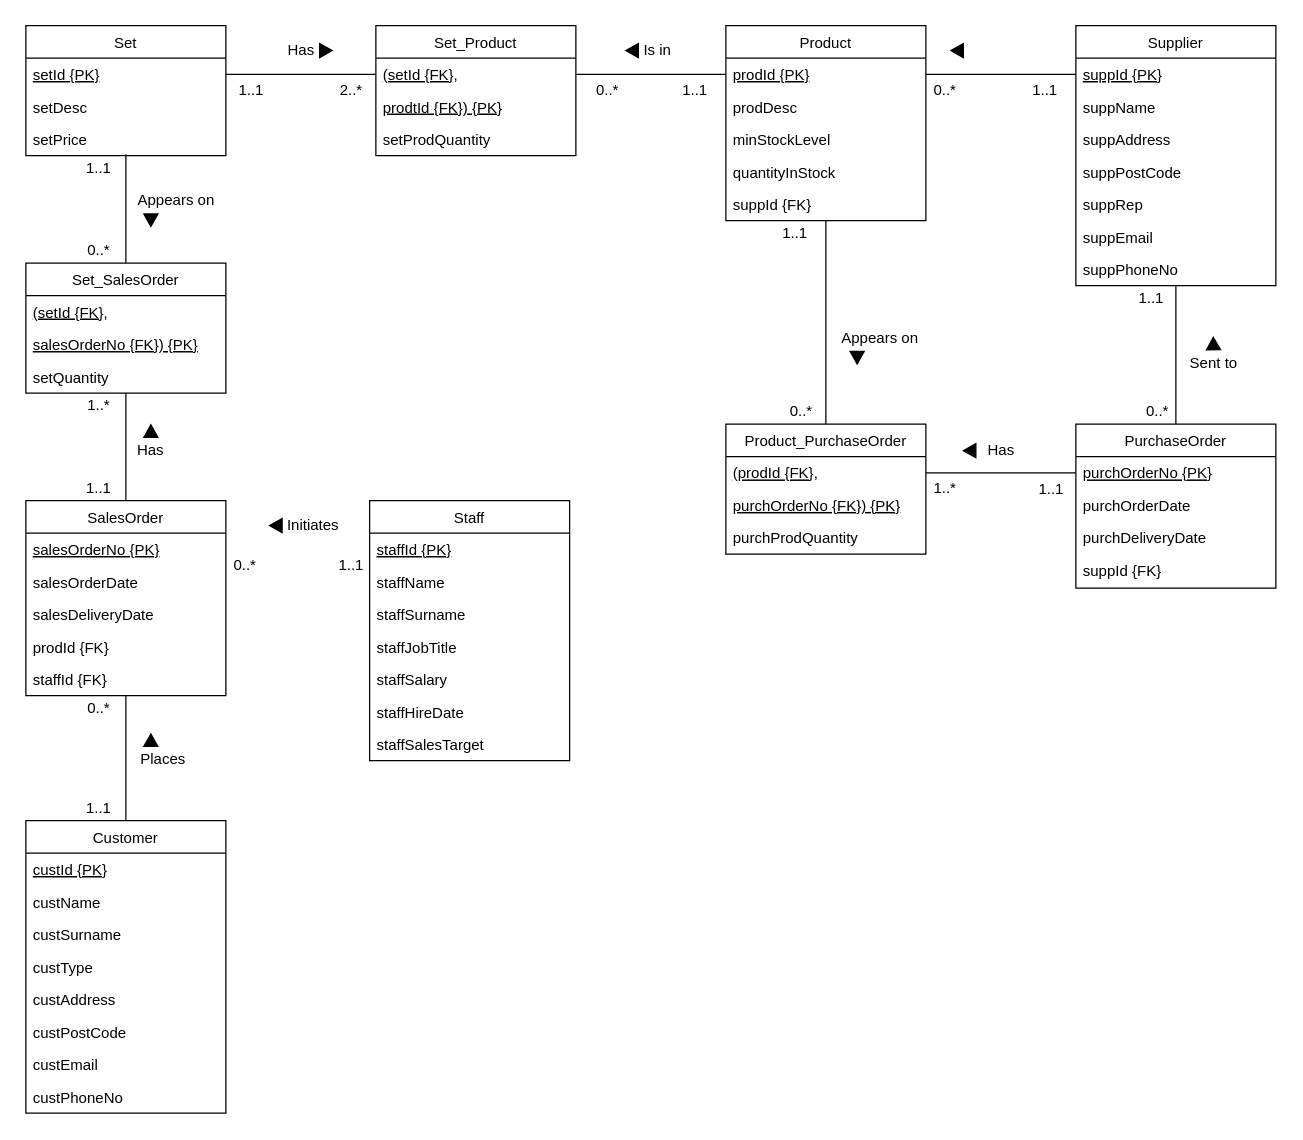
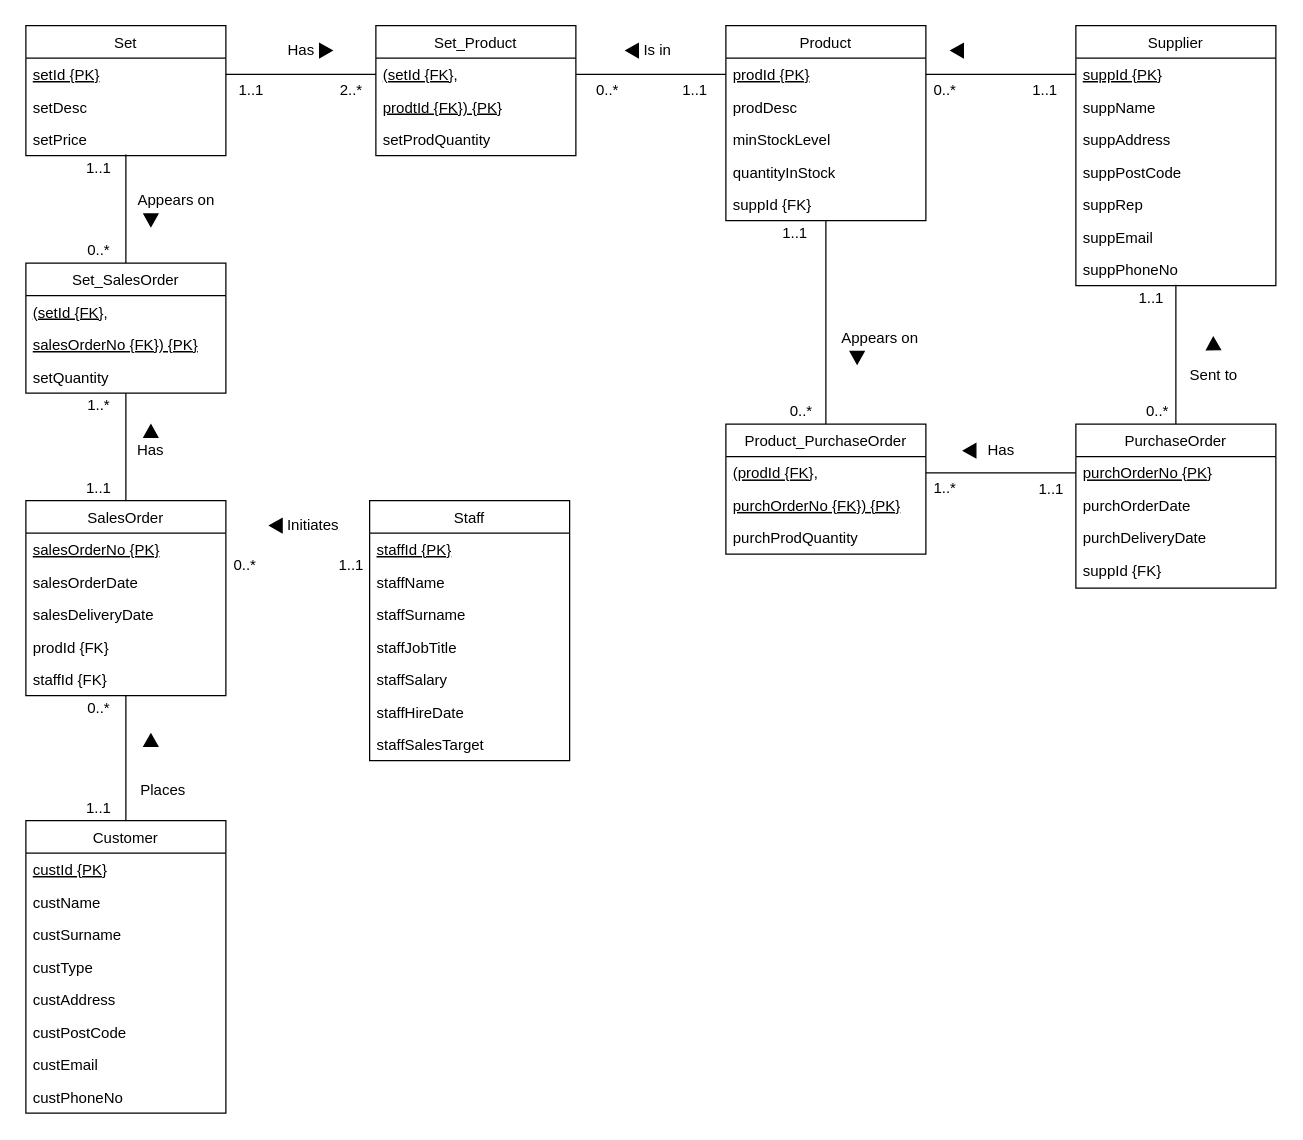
(1213, 363) -> (1213, 376)
(163, 760) -> (163, 791)
